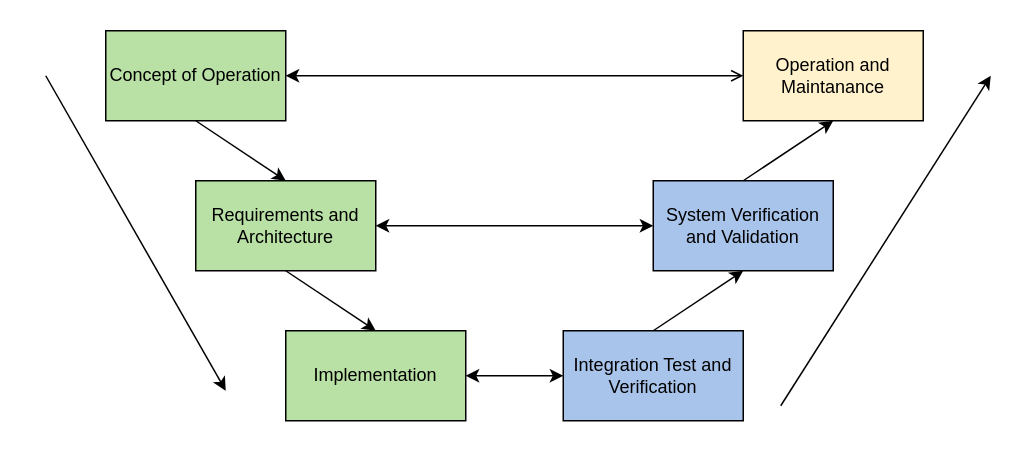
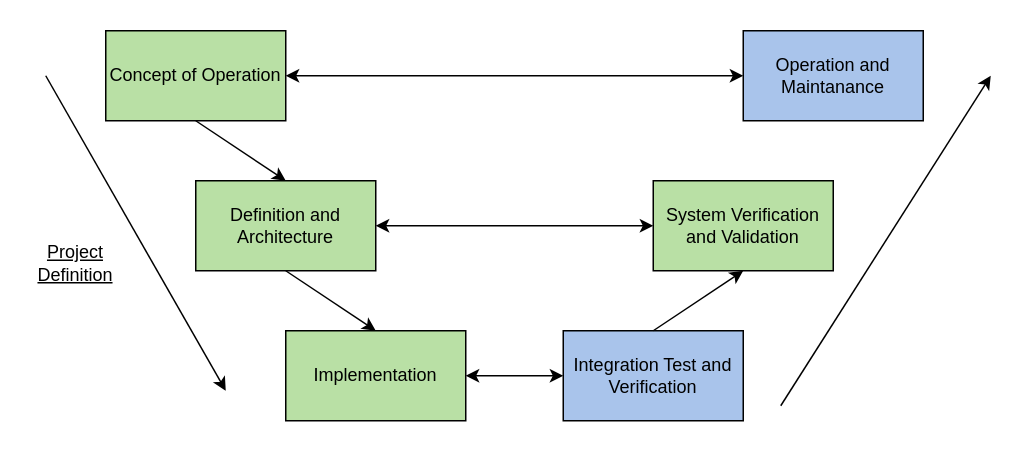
(734, 76) -> (732, 76)
(833, 76) -> (833, 76)
(784, 153) -> none
(286, 226) -> (286, 226)
(743, 226) -> (743, 226)
none -> (76, 263)
